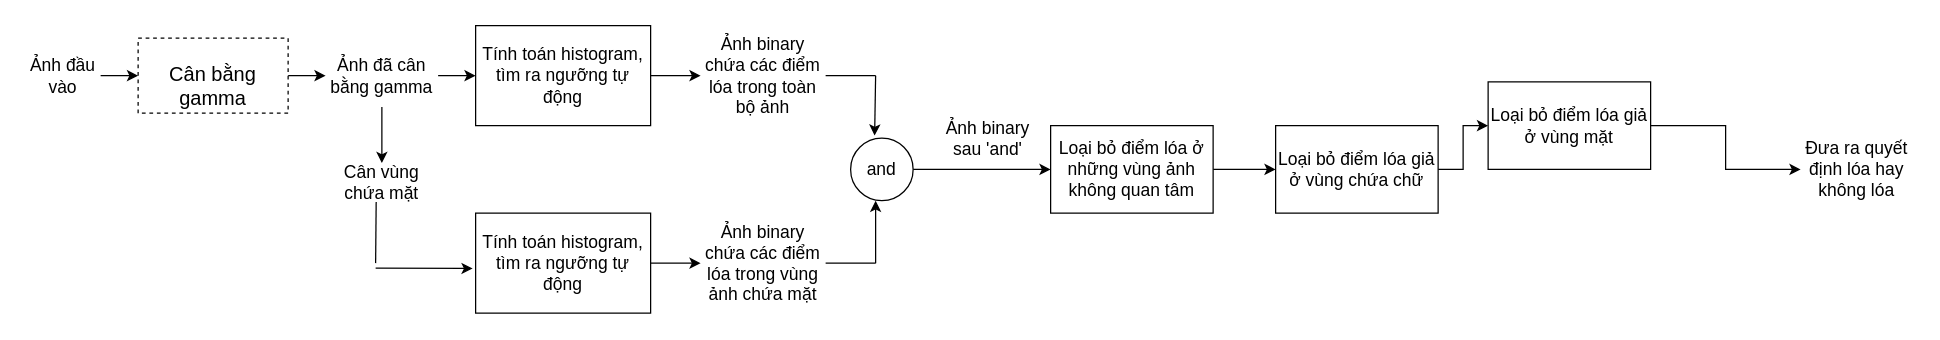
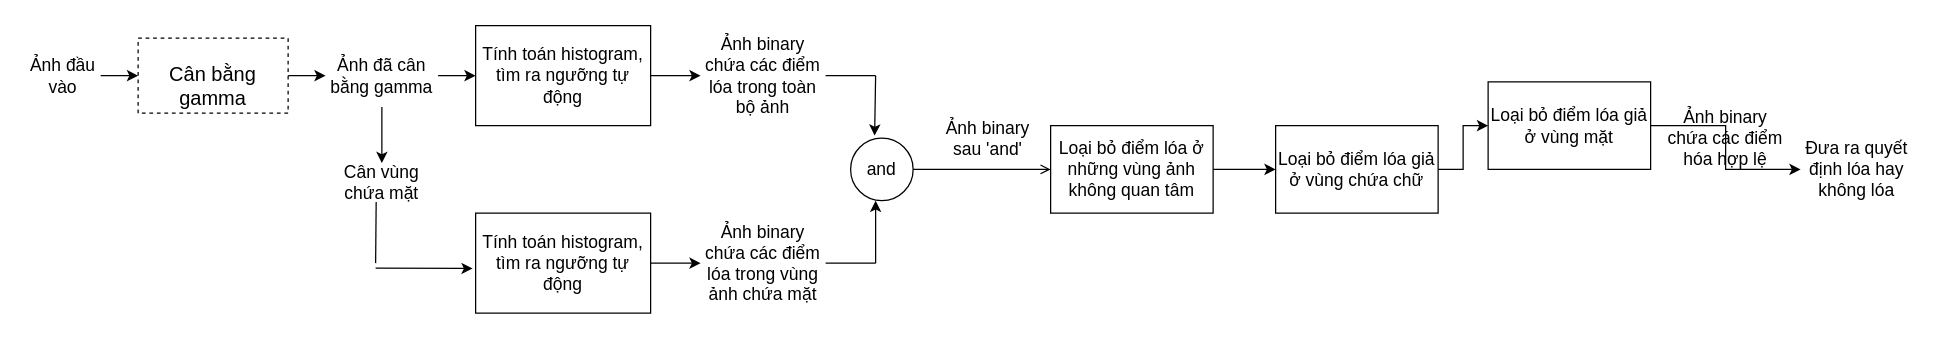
none -> (1726, 138)
(1041, 169) -> (1043, 169)
